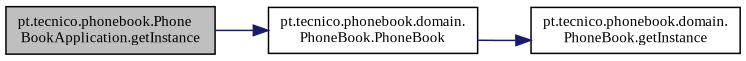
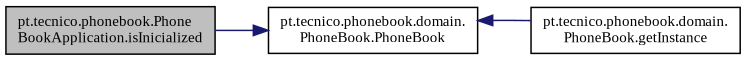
(111, 30) -> (111, 30)
(497, 40) -> (512, 20)
